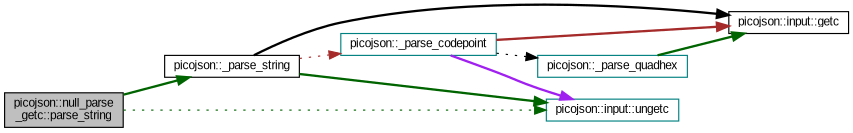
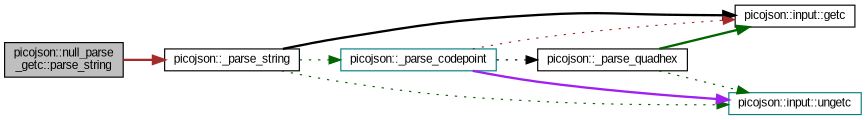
(607, 33) -> (597, 31)
(314, 57) -> (314, 60)
(613, 66) -> (613, 60)
(151, 88) -> (138, 60)
(417, 88) -> (498, 99)
(329, 110) -> (698, 80)
